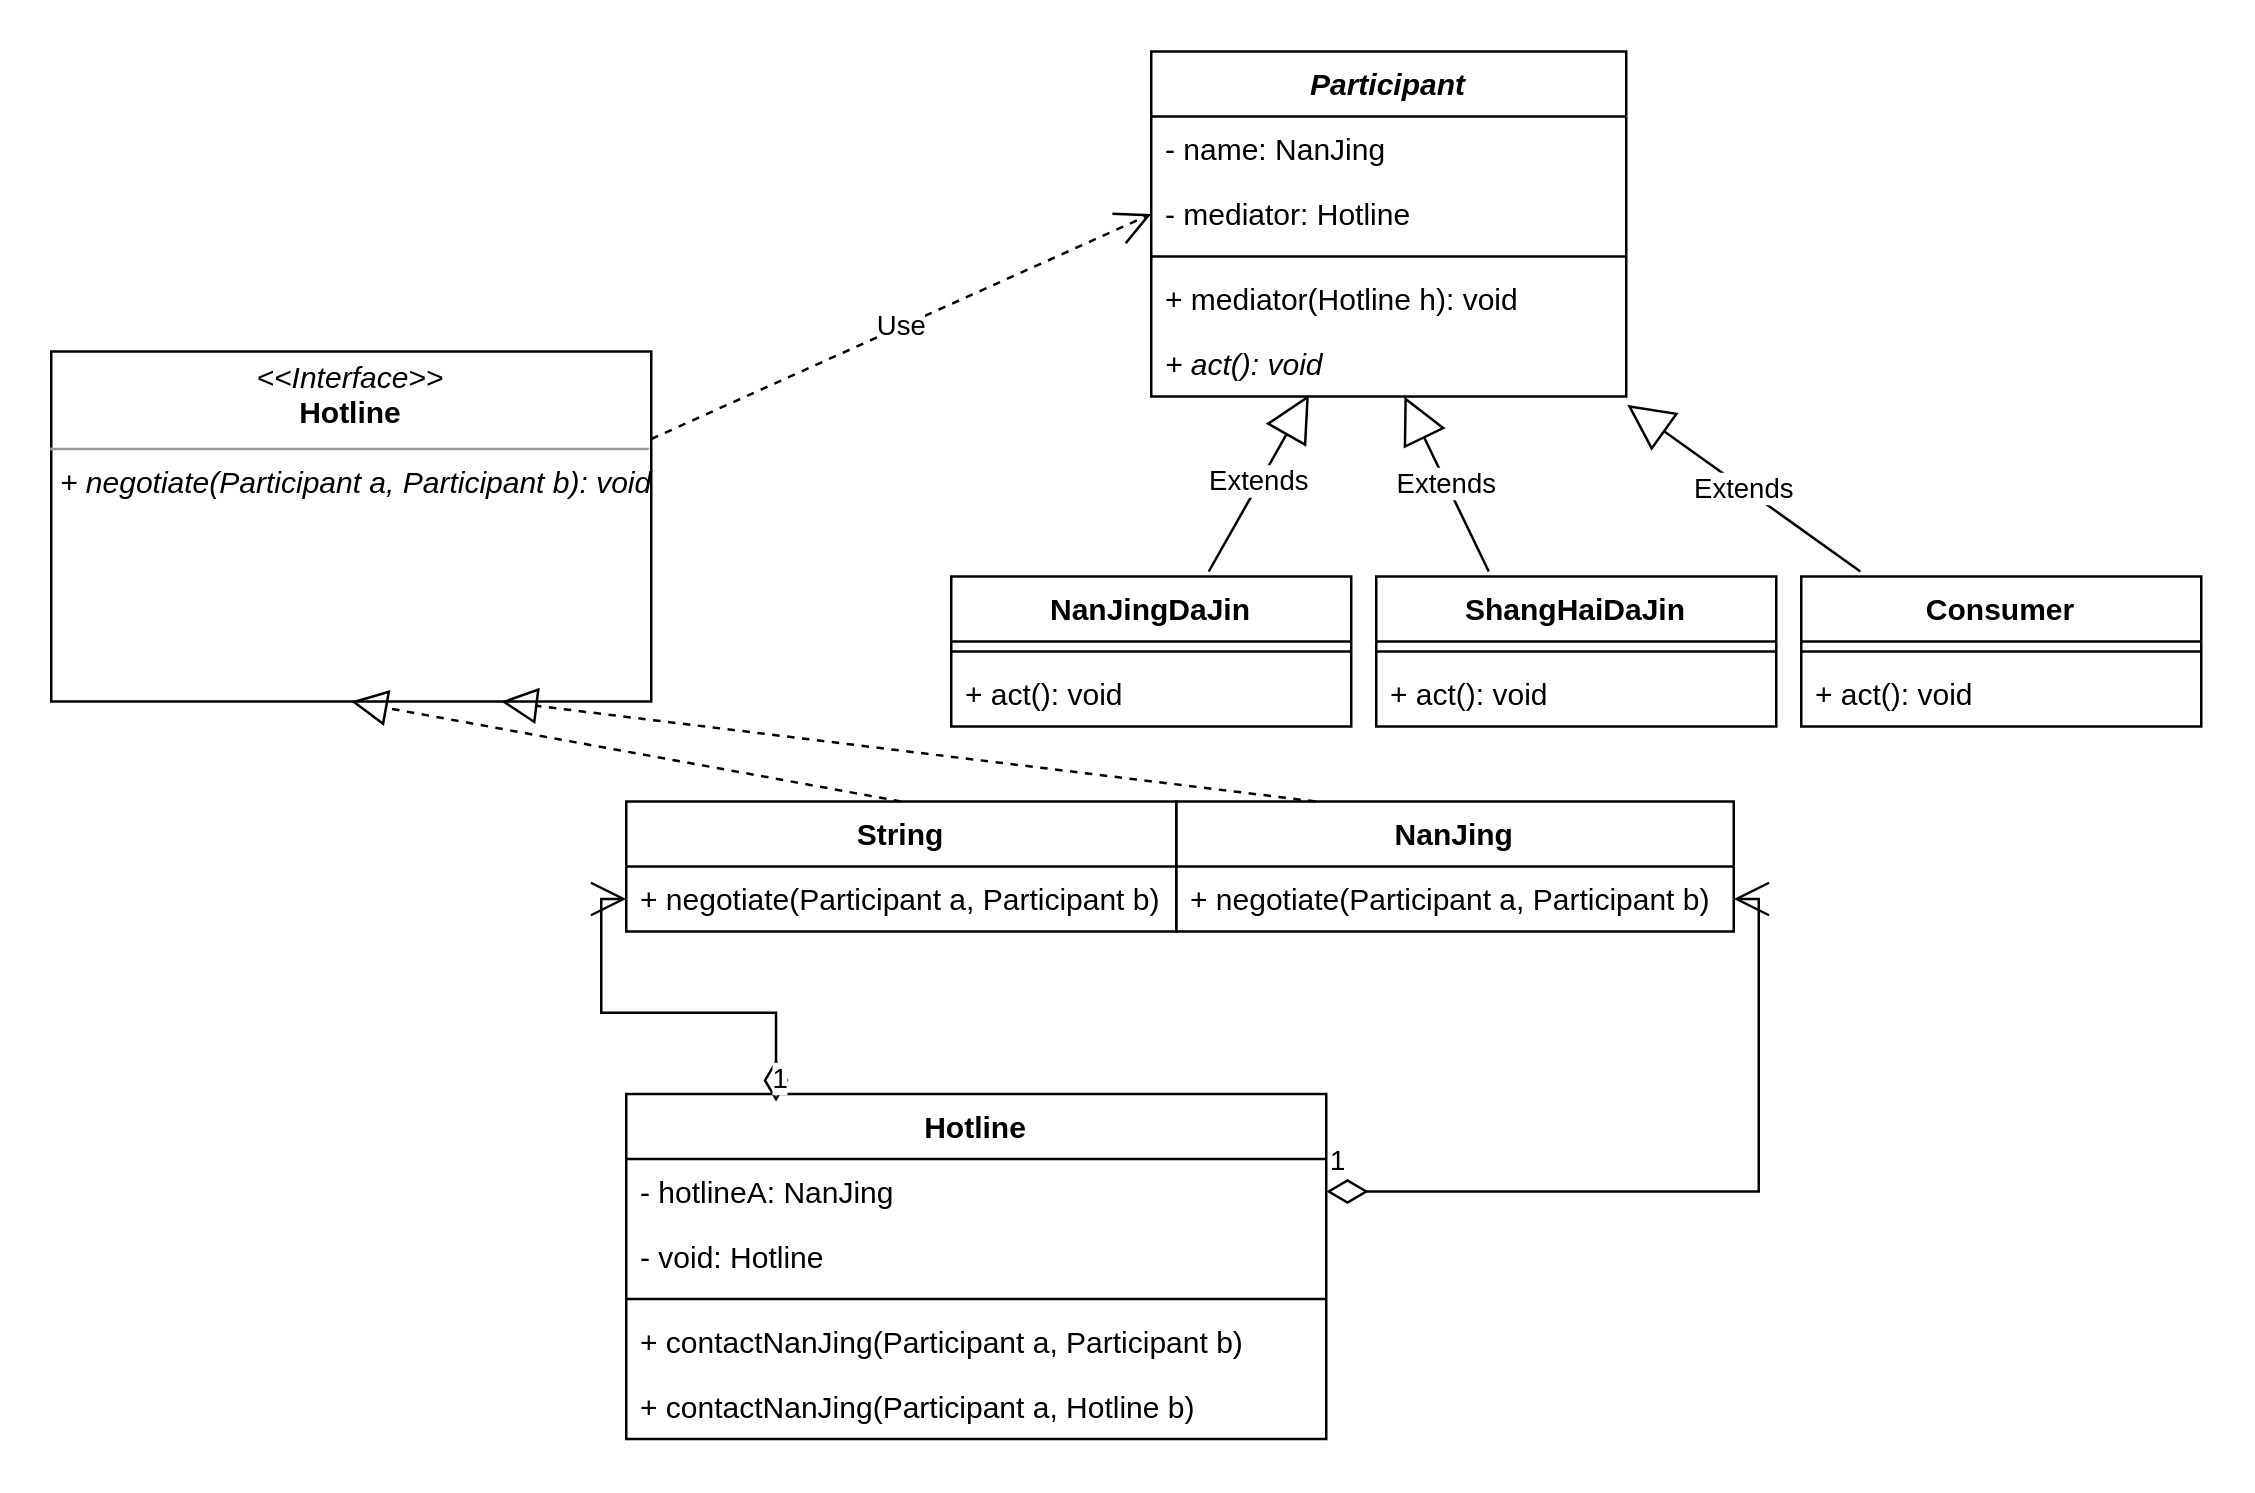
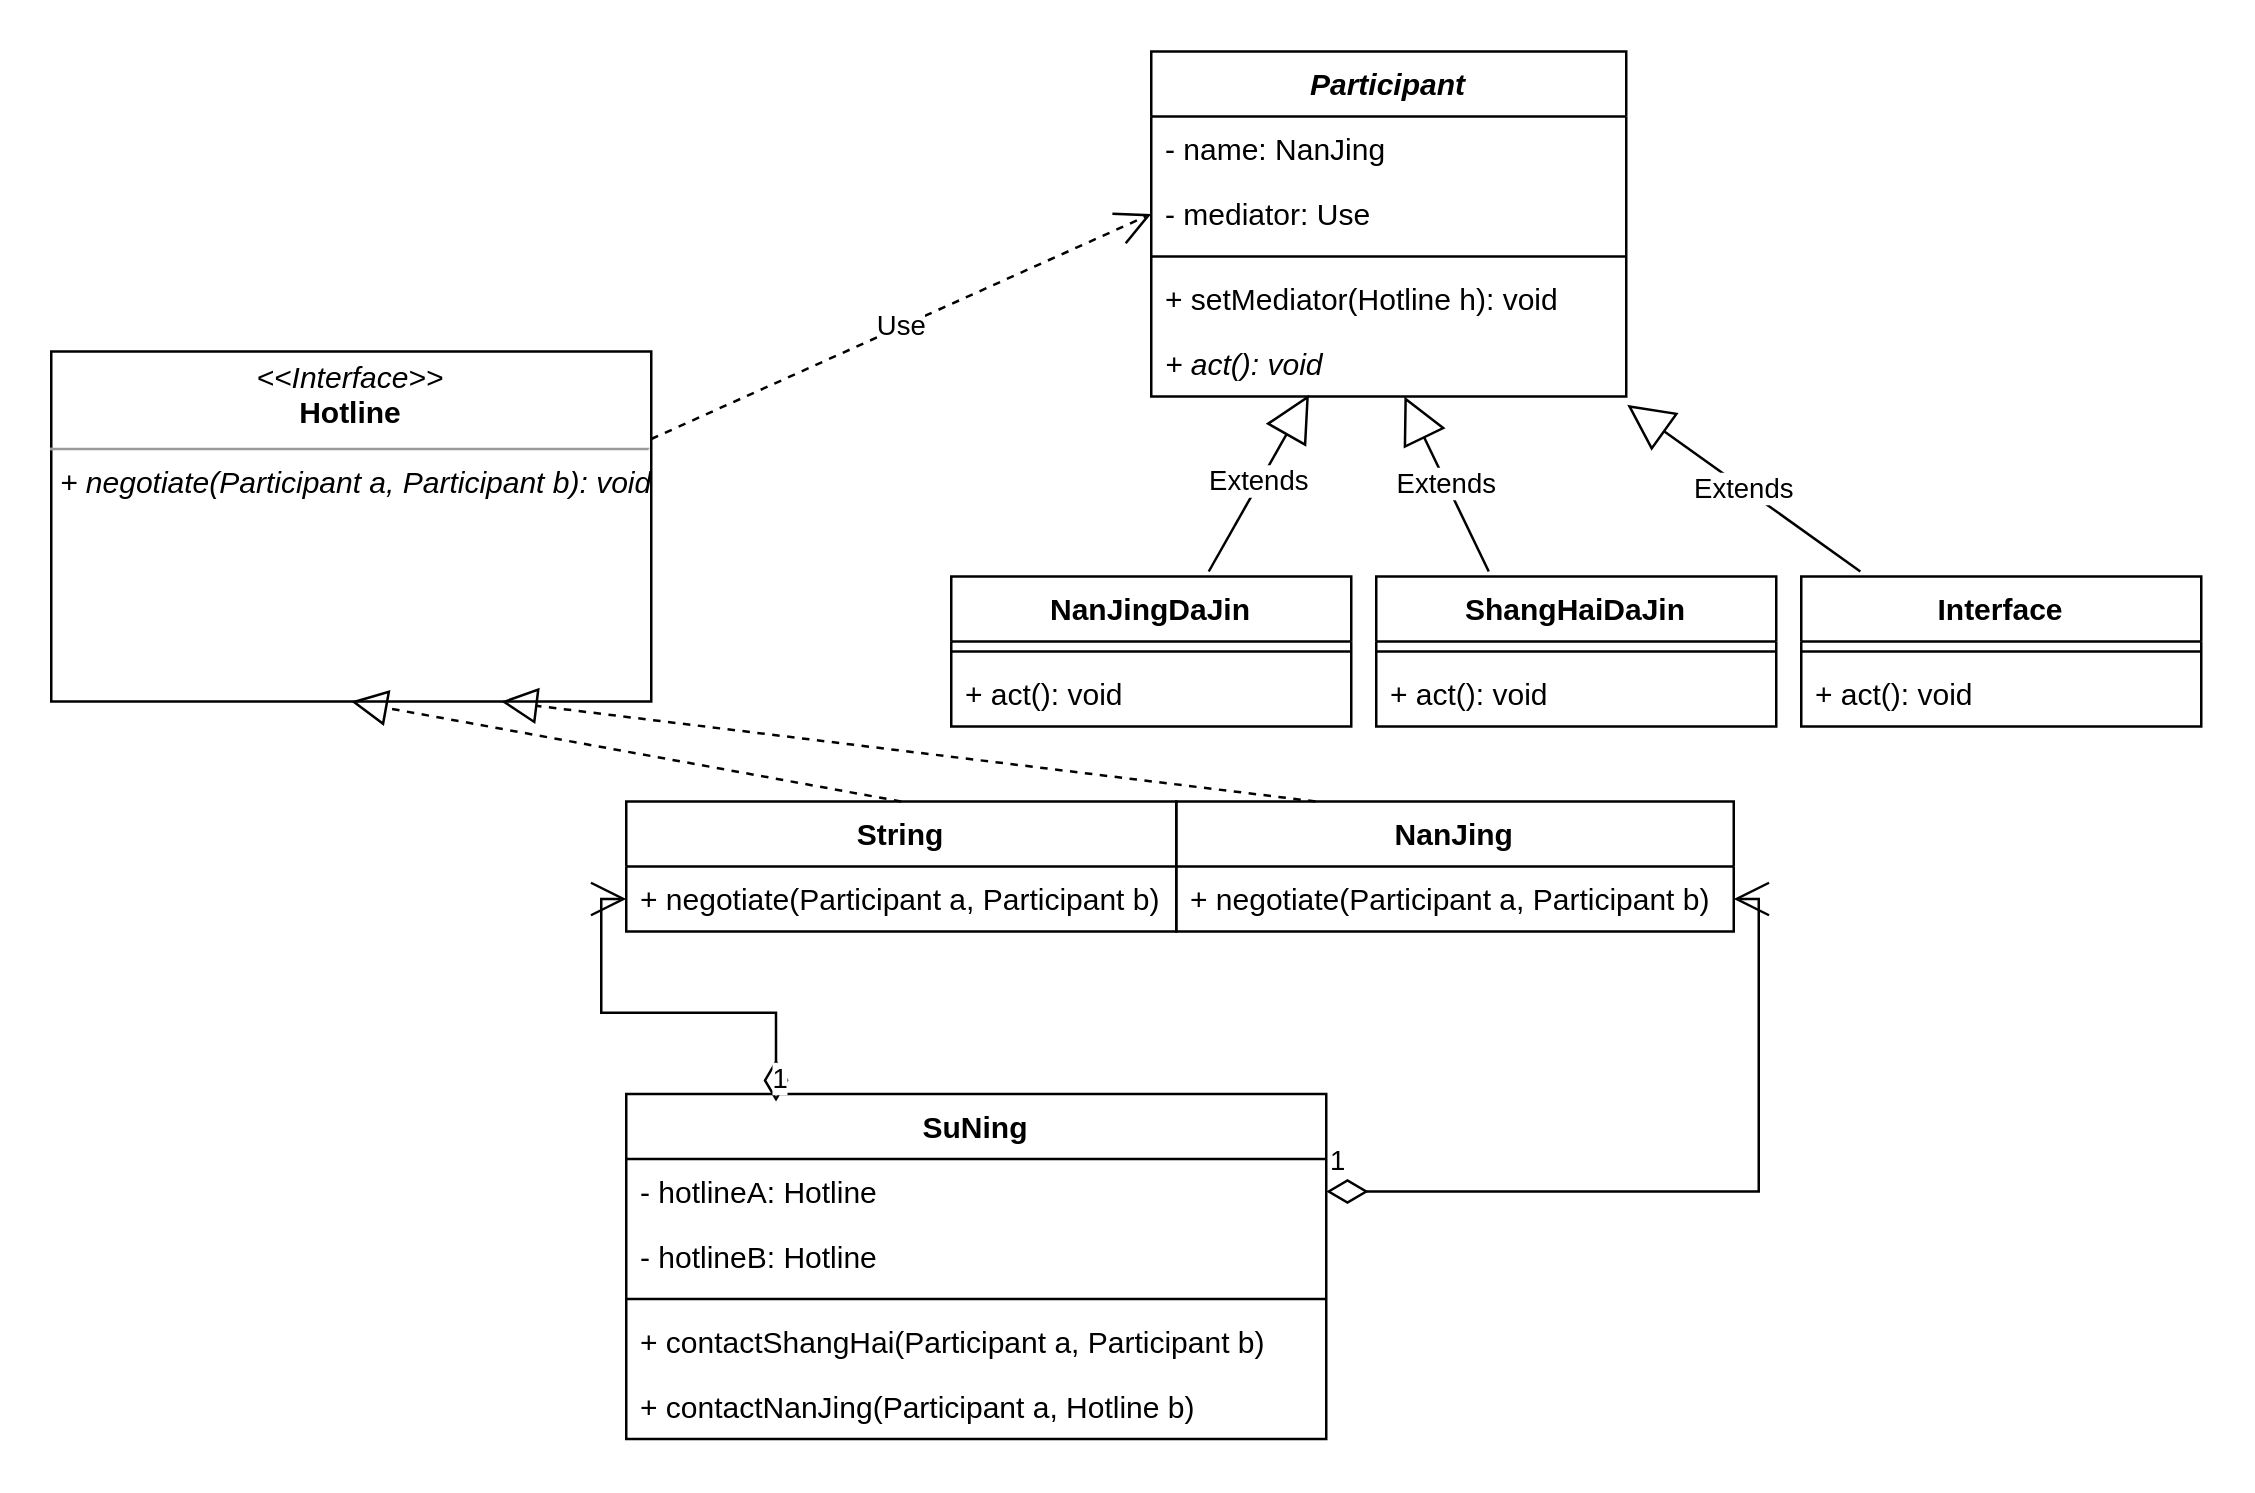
(1301, 215) -> (1275, 215)
(1361, 300) -> (1386, 300)
(2000, 610) -> (2000, 610)
(975, 1128) -> (975, 1128)
(776, 1193) -> (772, 1193)
(743, 1258) -> (772, 1258)
(987, 1343) -> (996, 1343)
